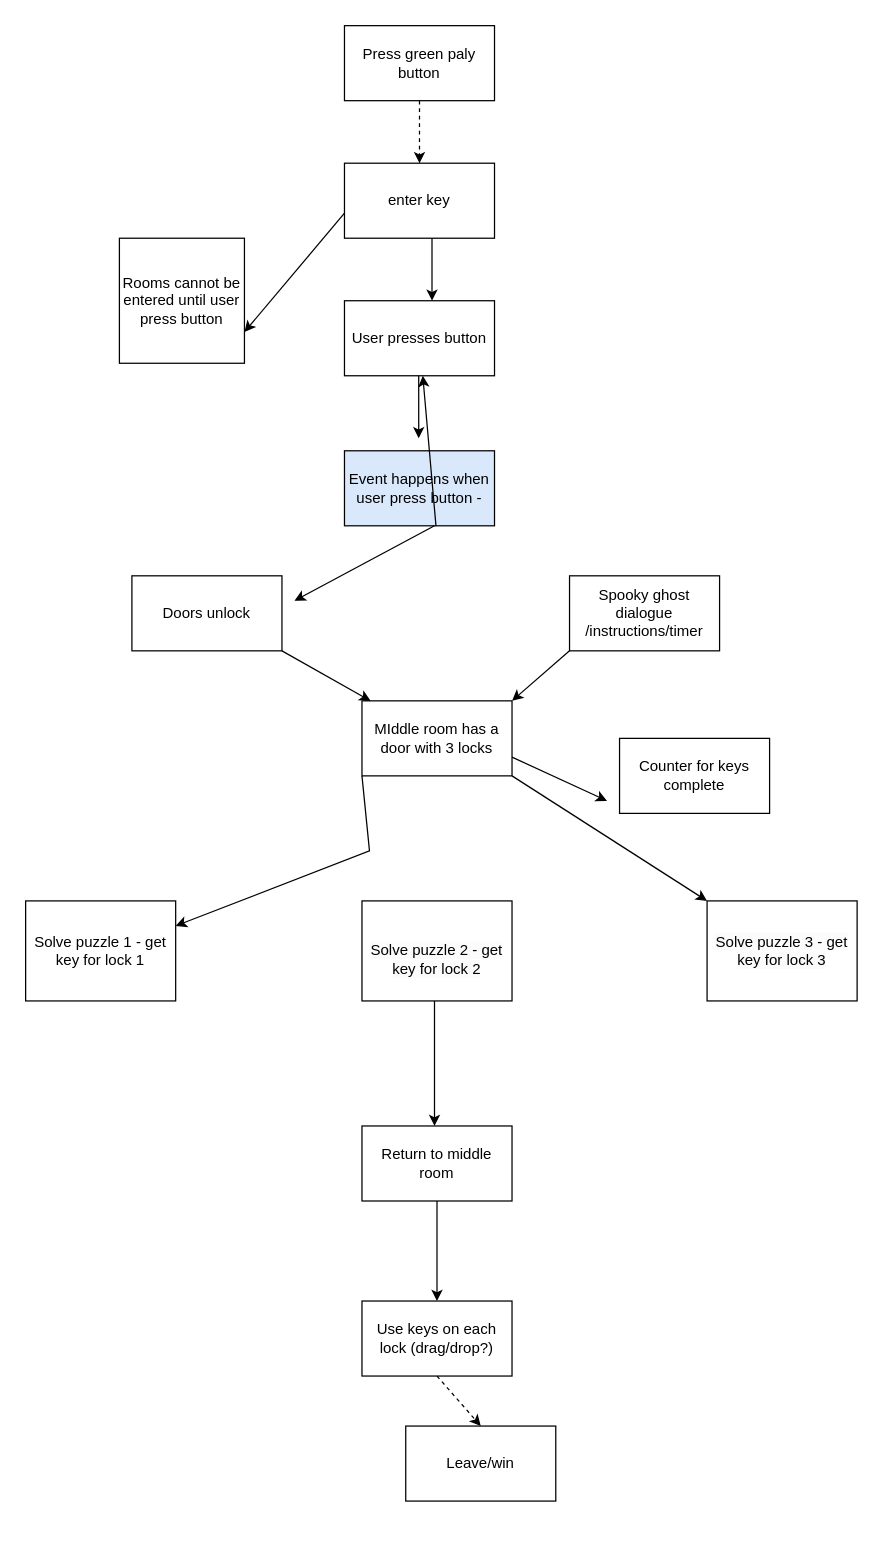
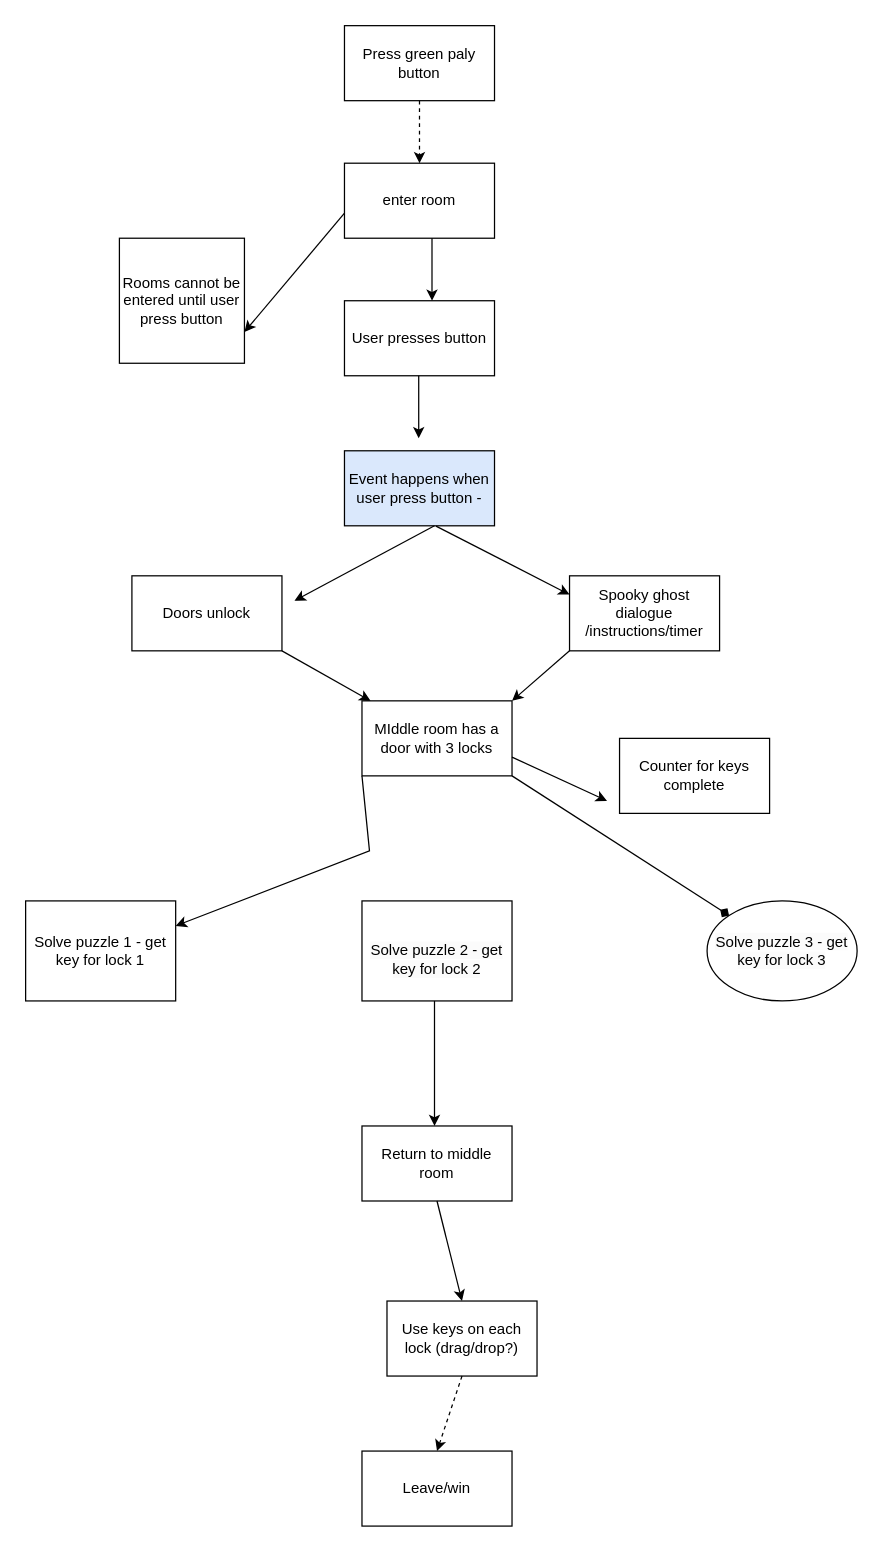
(419, 201) -> (419, 201)
(430, 455) -> (499, 558)
(698, 895) -> (709, 902)
(782, 951) -> (782, 951)
(437, 1338) -> (462, 1338)
(481, 1463) -> (437, 1488)
